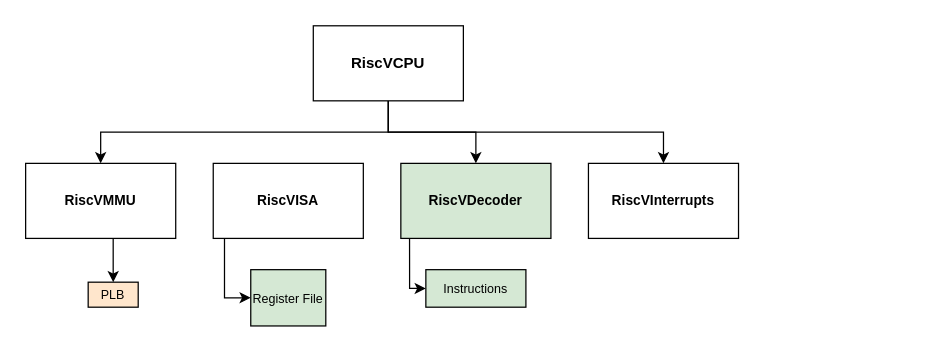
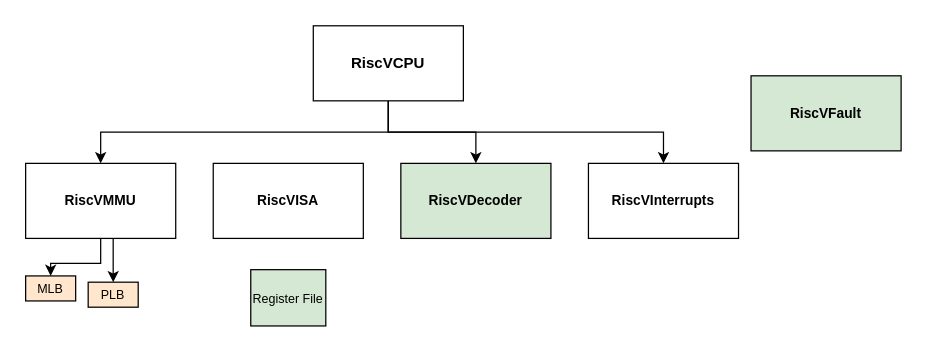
none -> (826, 113)
none -> (85, 263)
(409, 266) -> none
(224, 276) -> none
none -> (51, 288)
(476, 288) -> none
